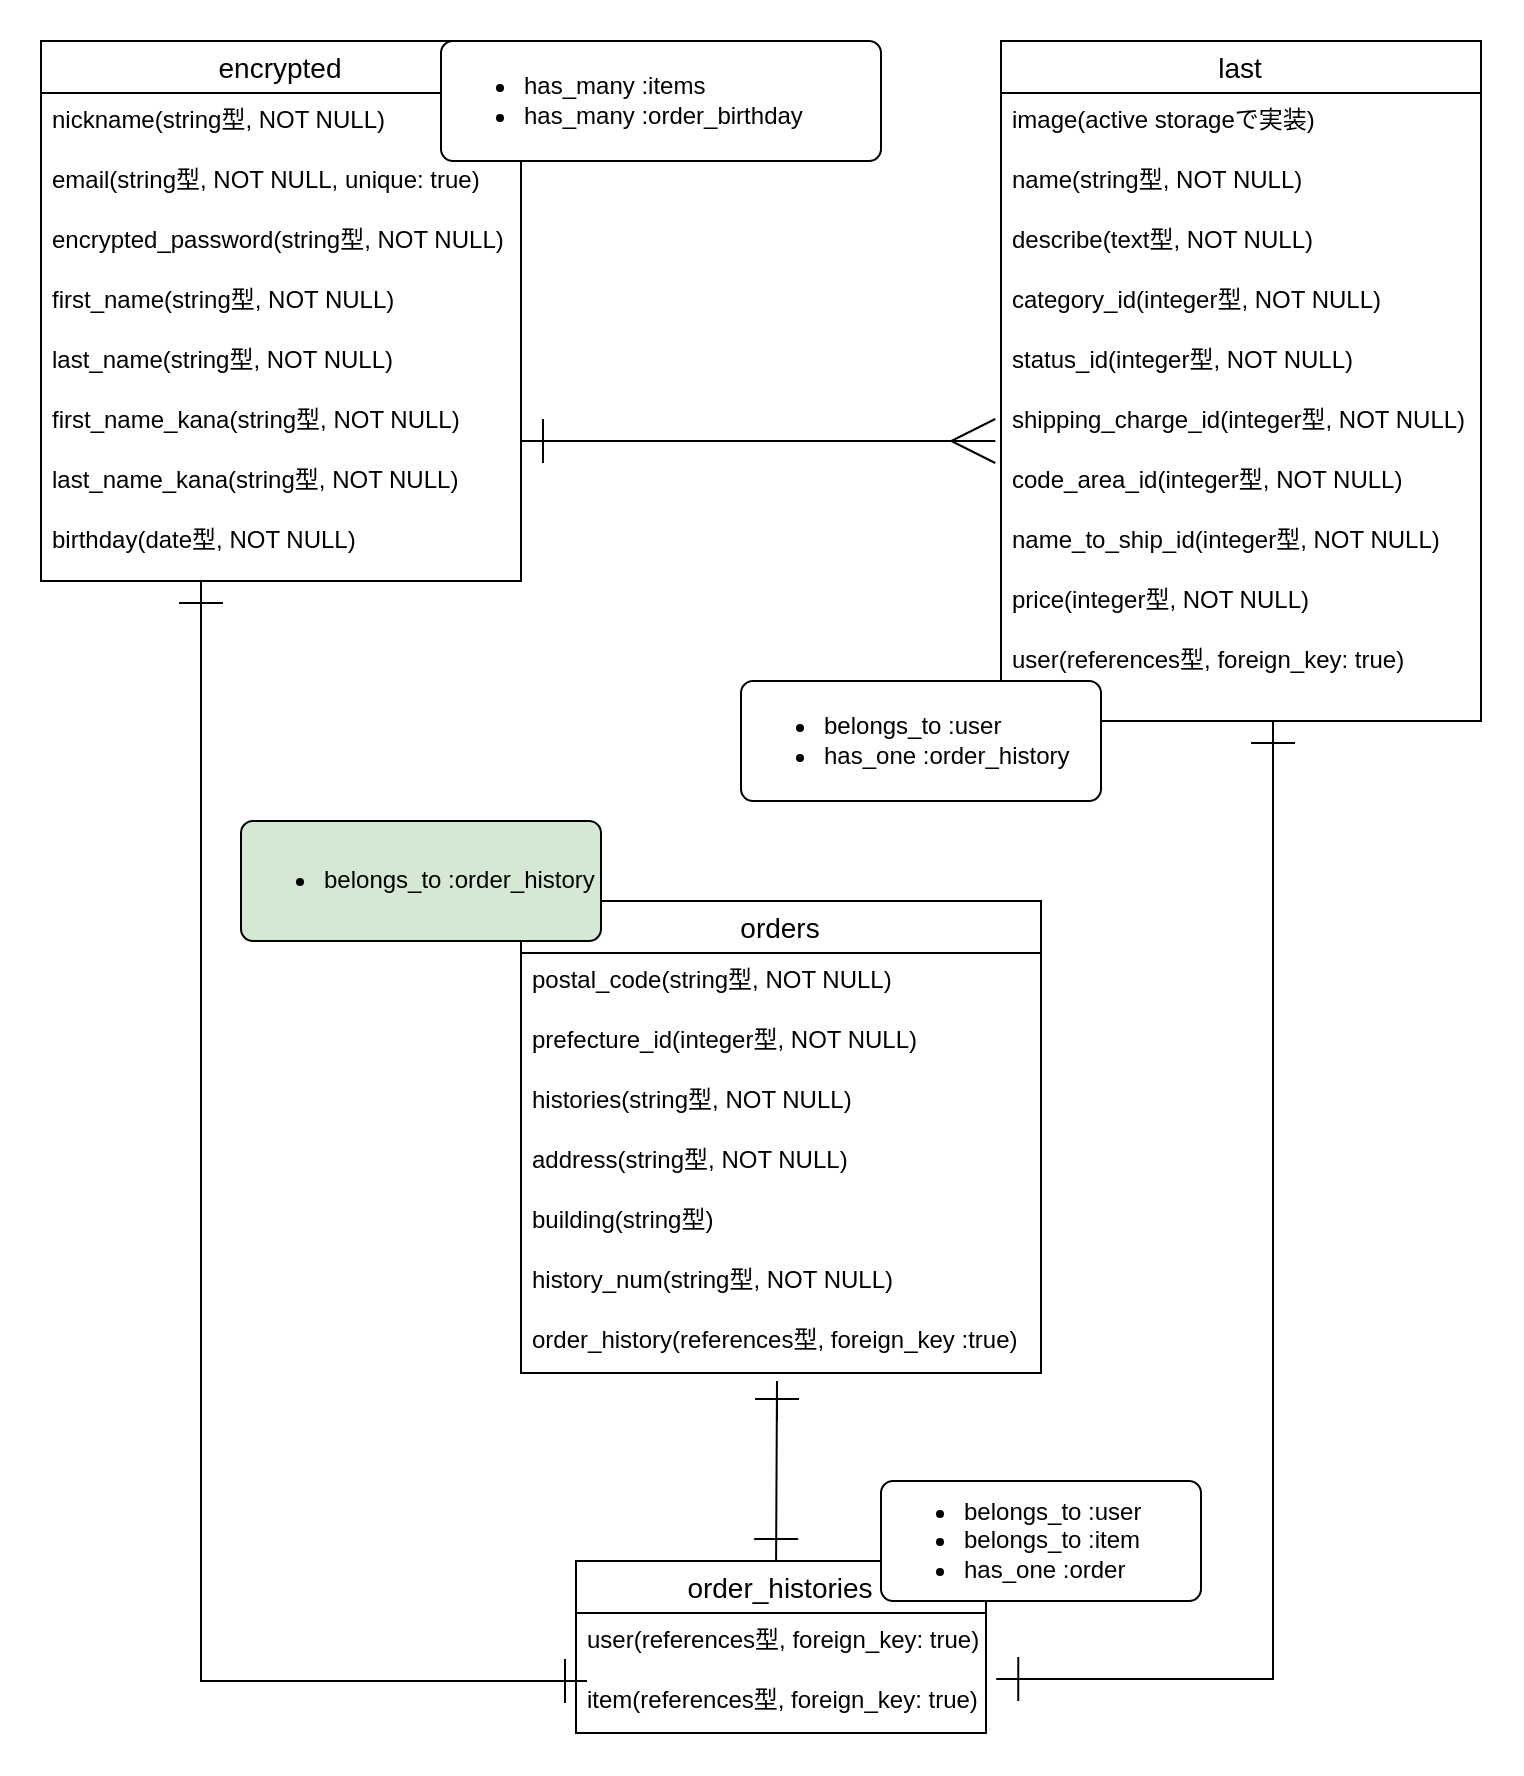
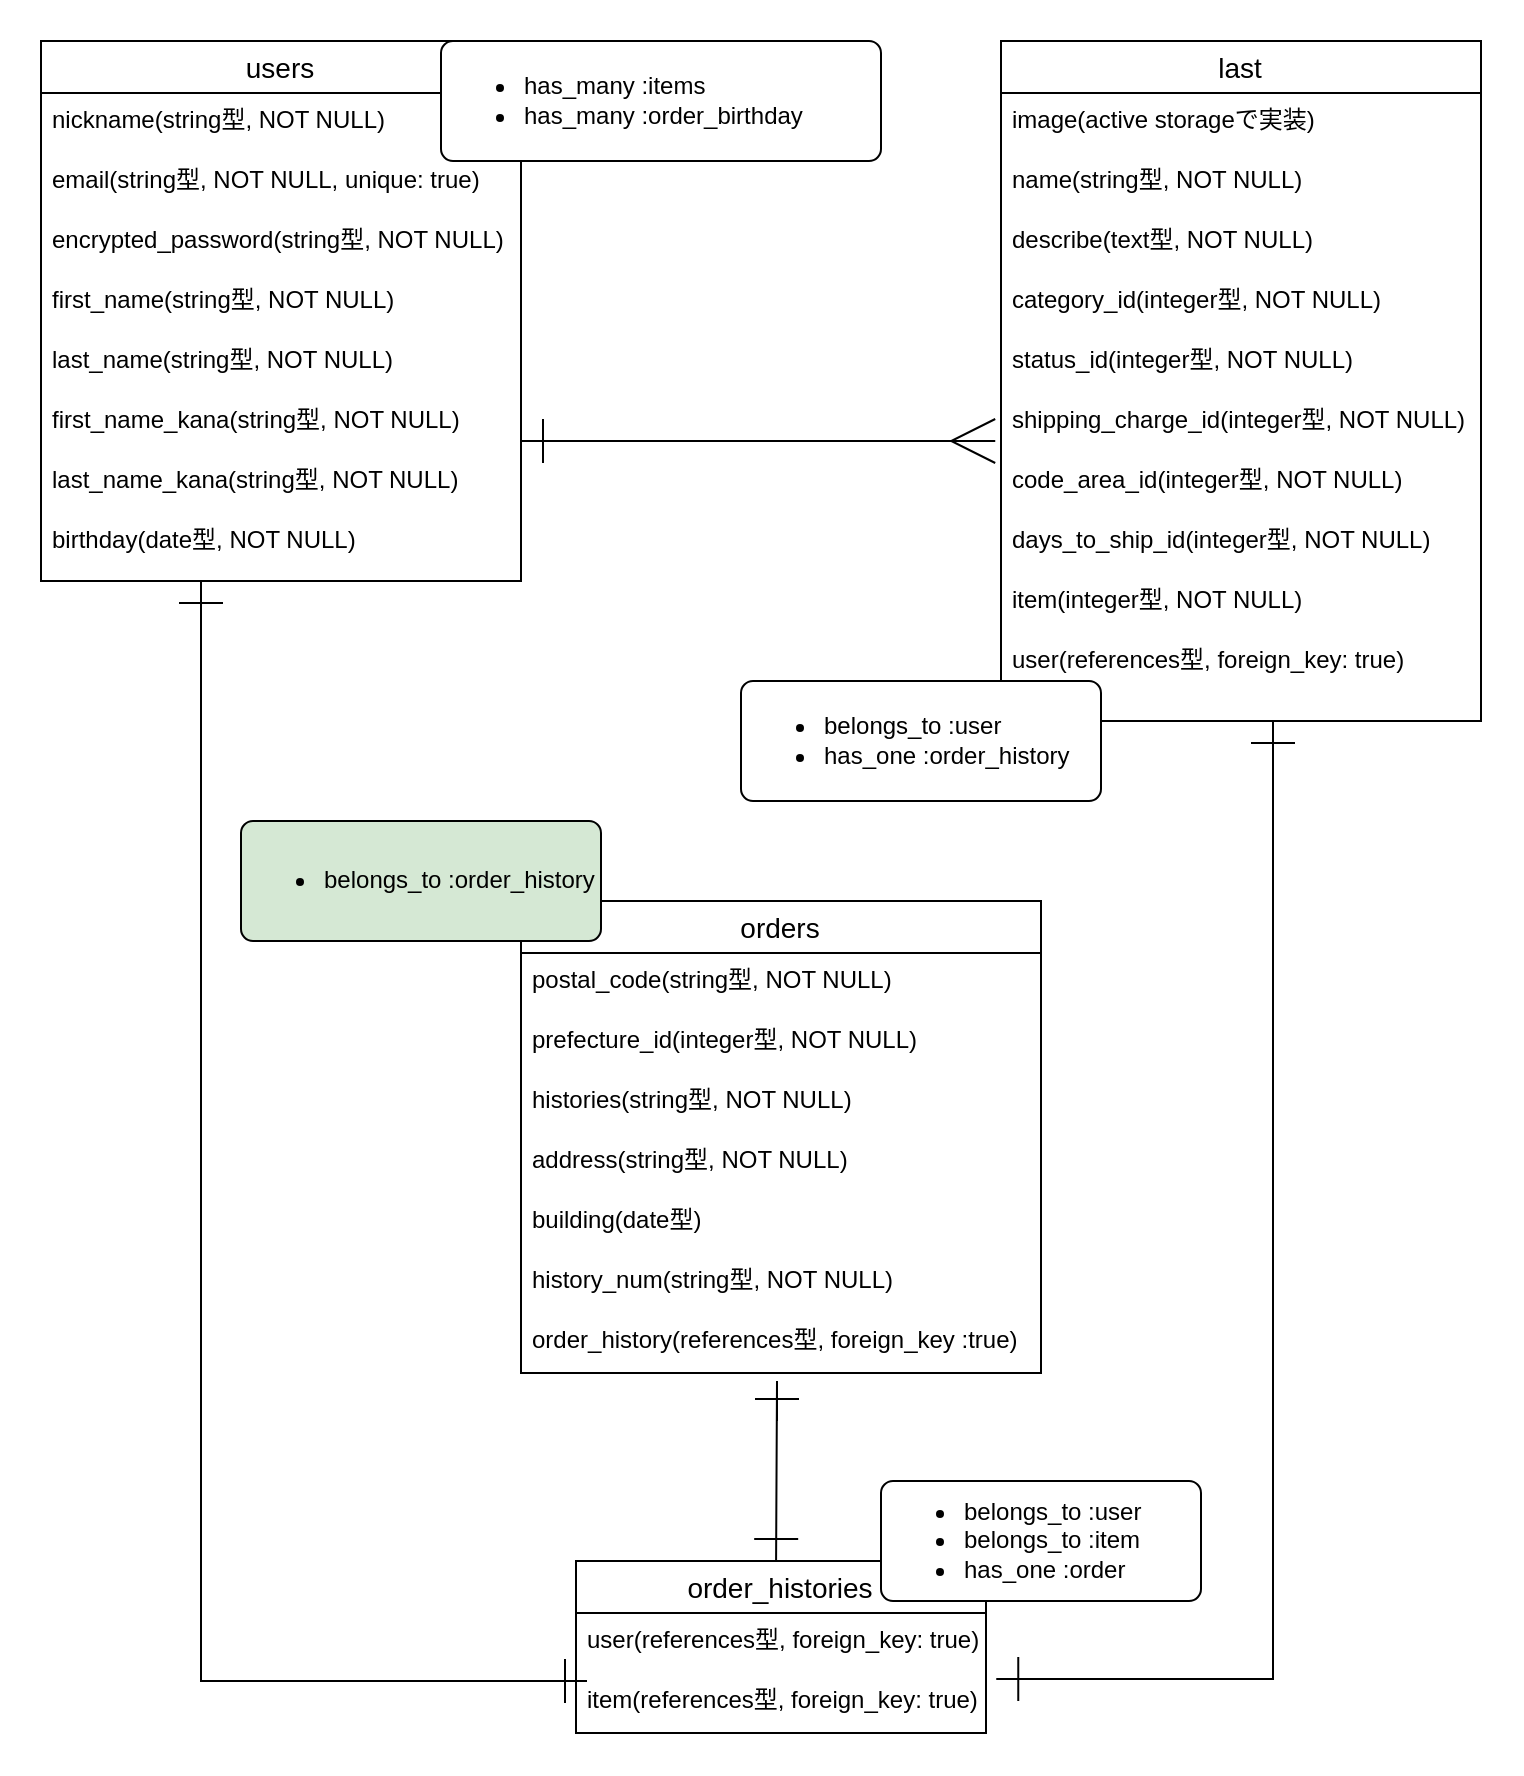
(280, 69) -> (280, 69)
(1234, 540) -> (1234, 540)
(1170, 600) -> (1163, 600)
(639, 1220) -> (629, 1220)
